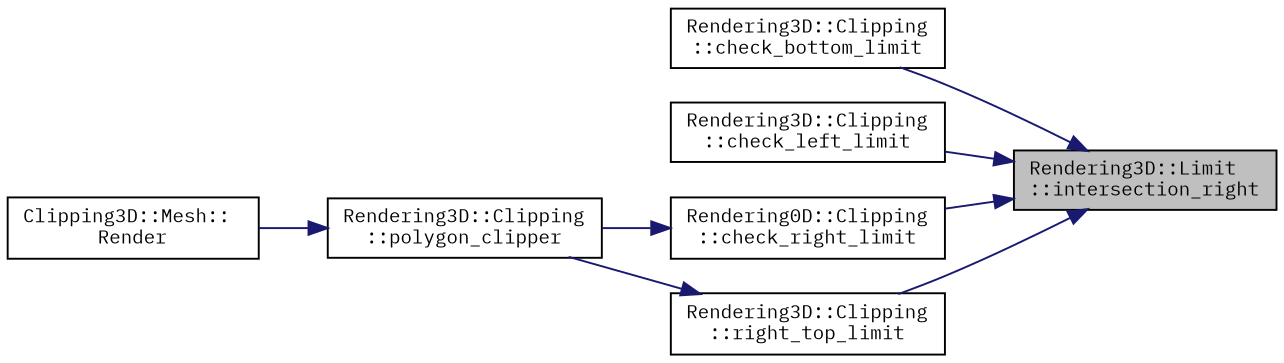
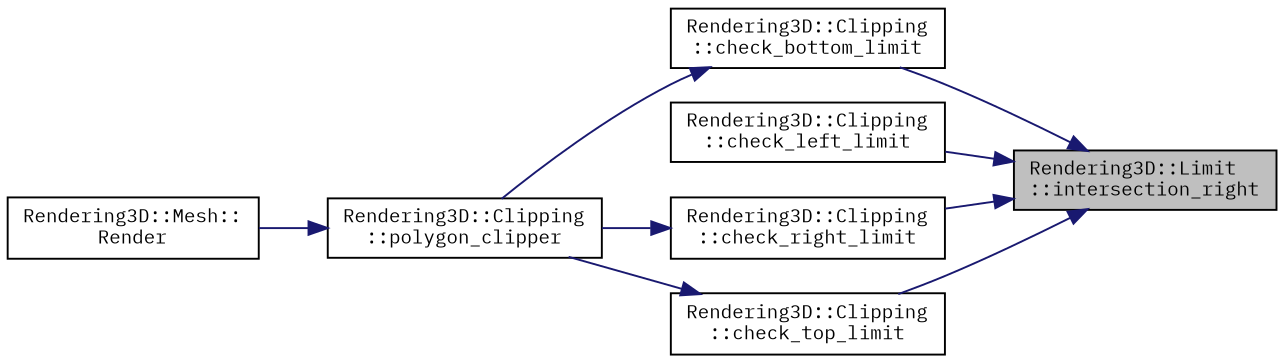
none -> (593, 131)
(133, 228) -> (133, 228)
(808, 228) -> (808, 228)
(808, 324) -> (808, 324)
